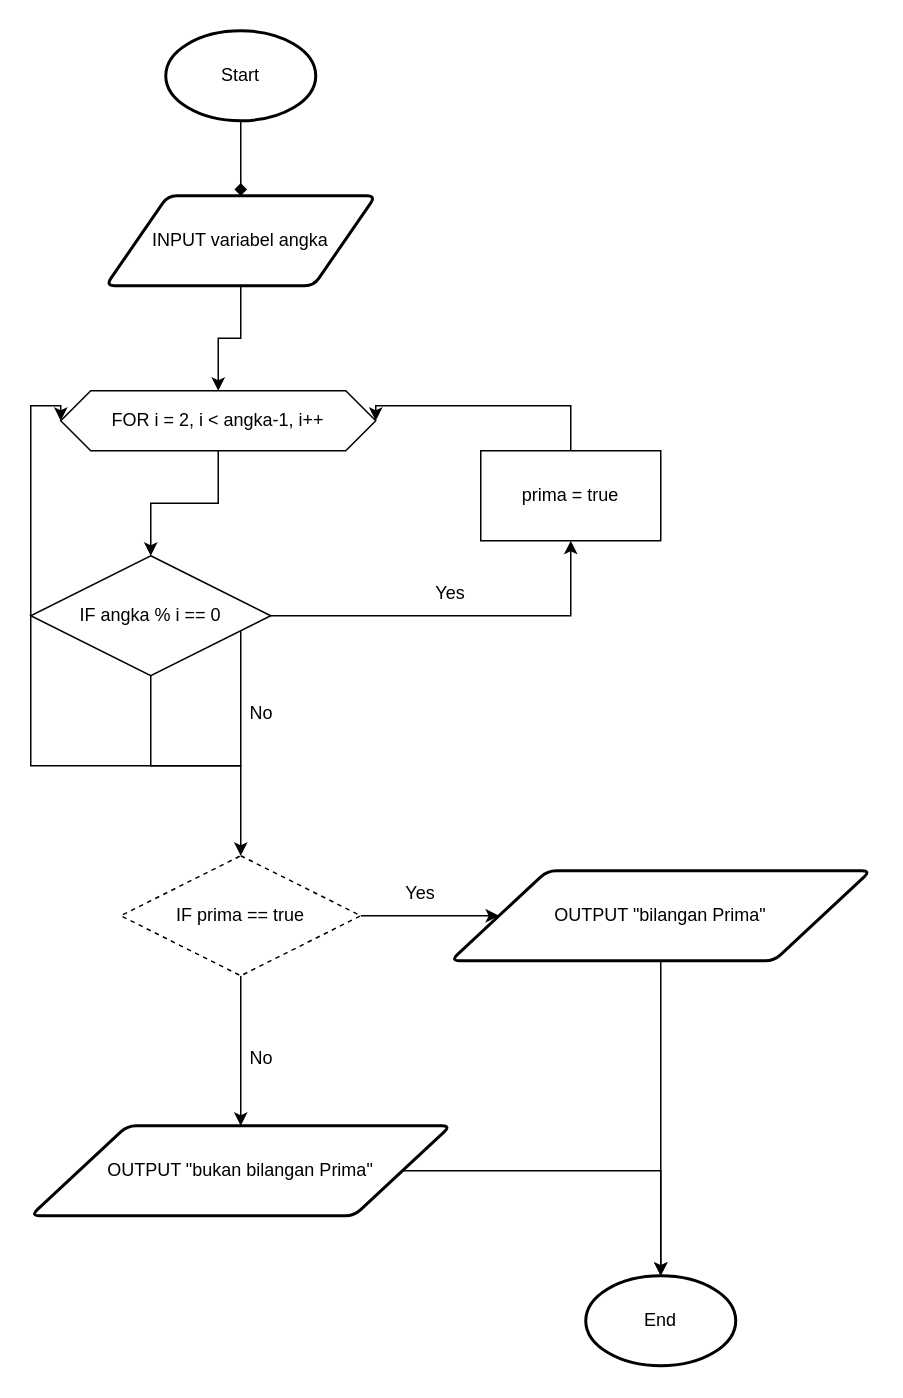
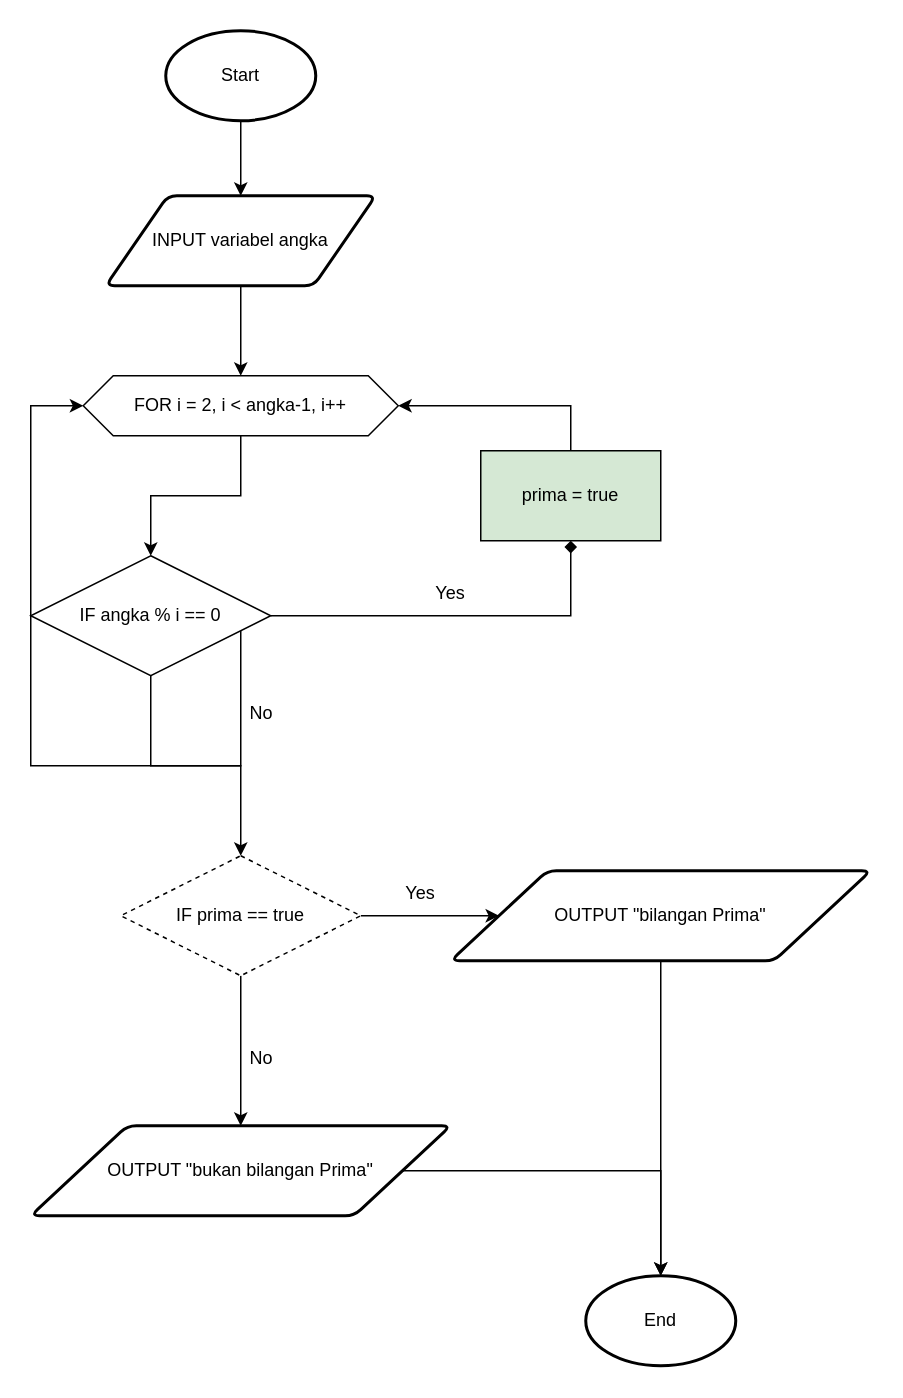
(241, 183) -> (241, 184)
(218, 421) -> (241, 406)
(571, 496) -> (571, 496)
(571, 552) -> (571, 553)
